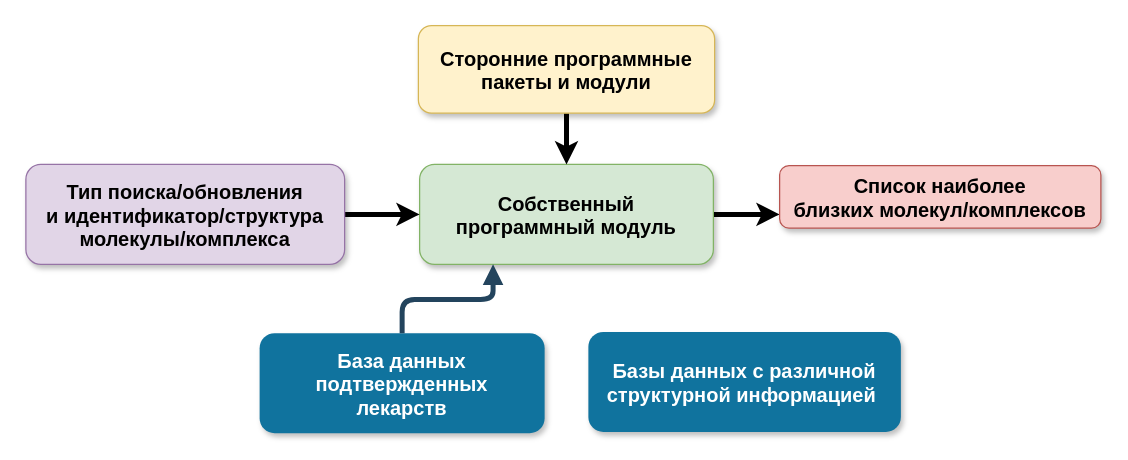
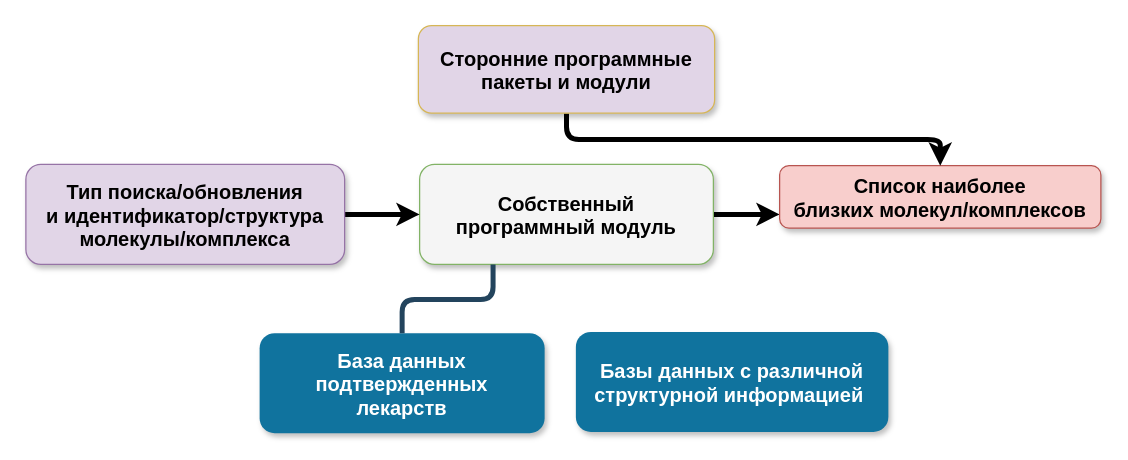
(566, 69) -> (566, 69)
(566, 141) -> (756, 139)
(566, 214) -> (566, 214)
(493, 291) -> (493, 266)
(744, 382) -> (732, 382)
